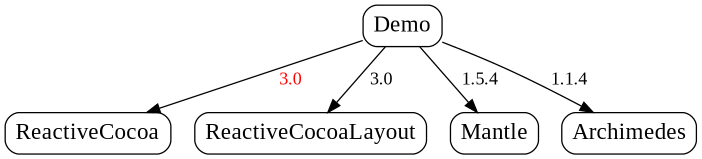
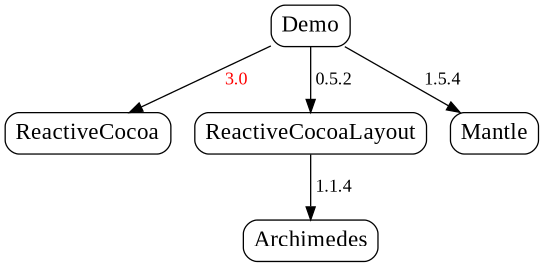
(513, 72) -> (311, 180)
(381, 80) -> (334, 80)
